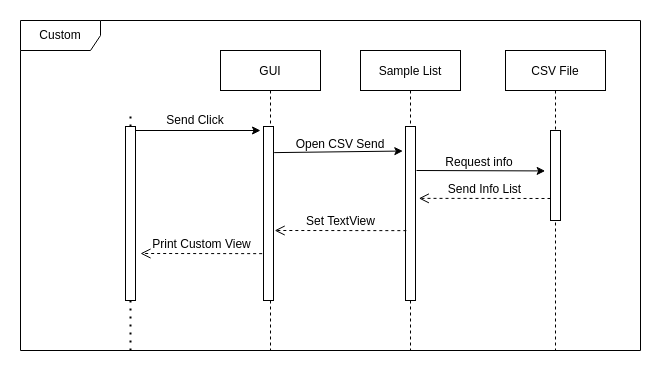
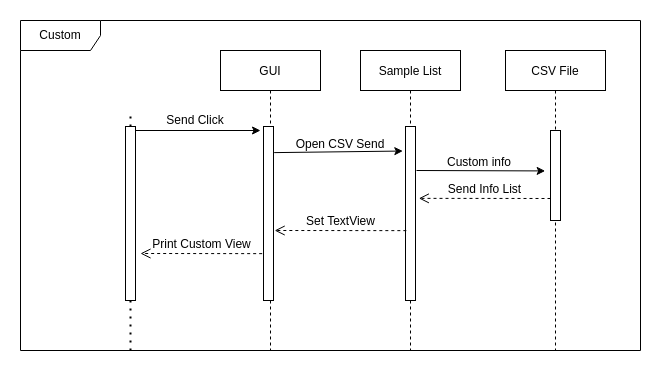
(480, 163) -> (480, 163)
